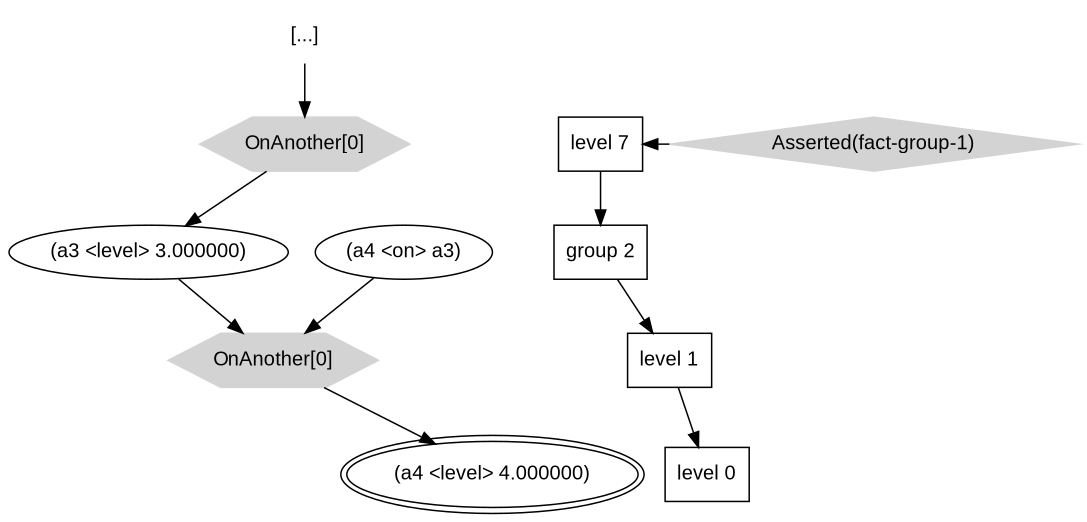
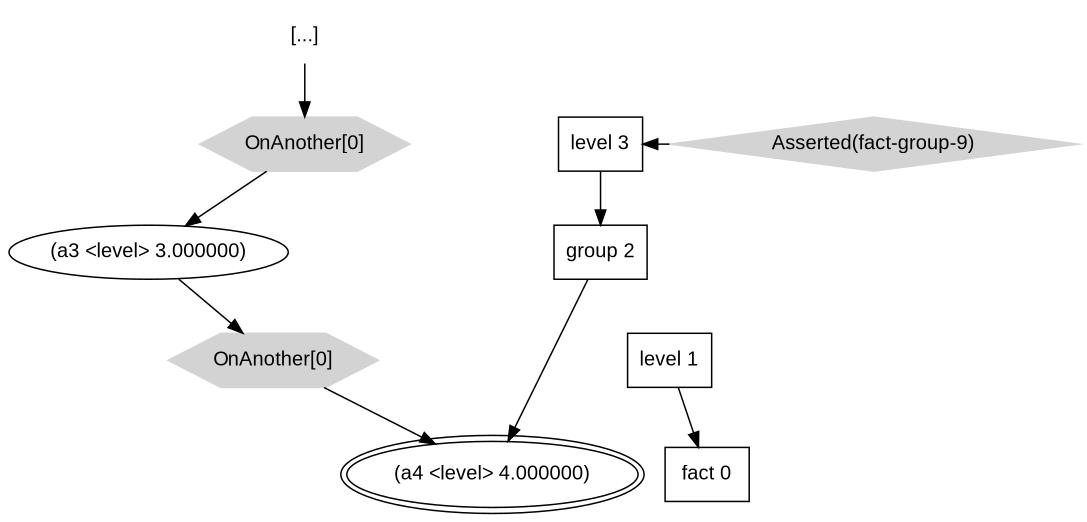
(601, 144) -> (601, 144)
(874, 144) -> (874, 144)
(404, 252) -> none
(631, 300) -> (551, 353)
(707, 474) -> (707, 474)
